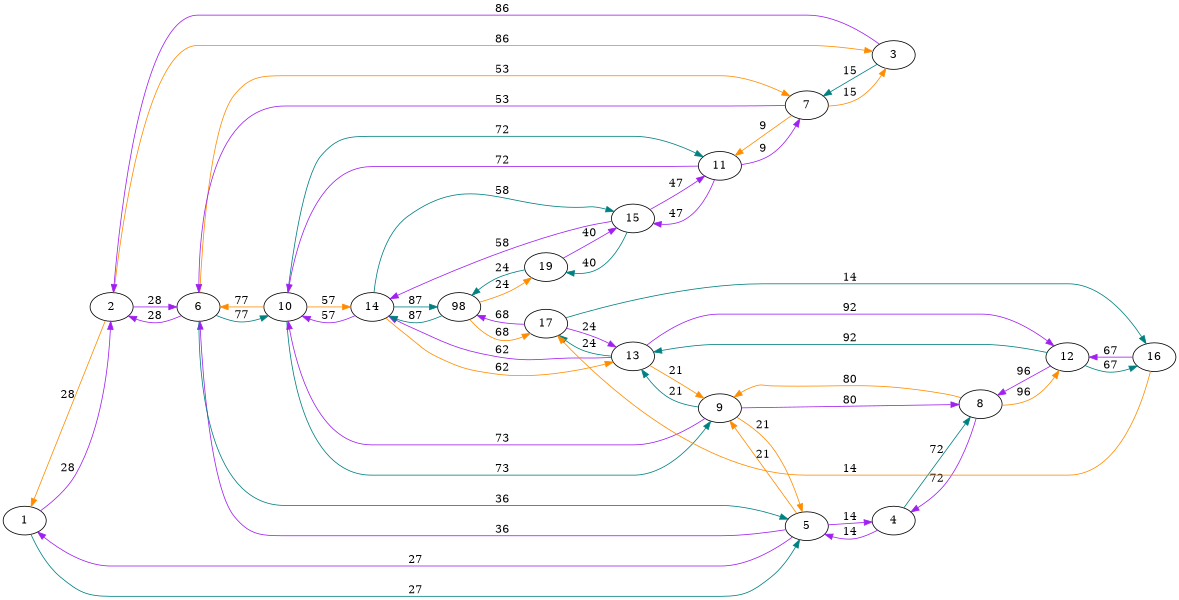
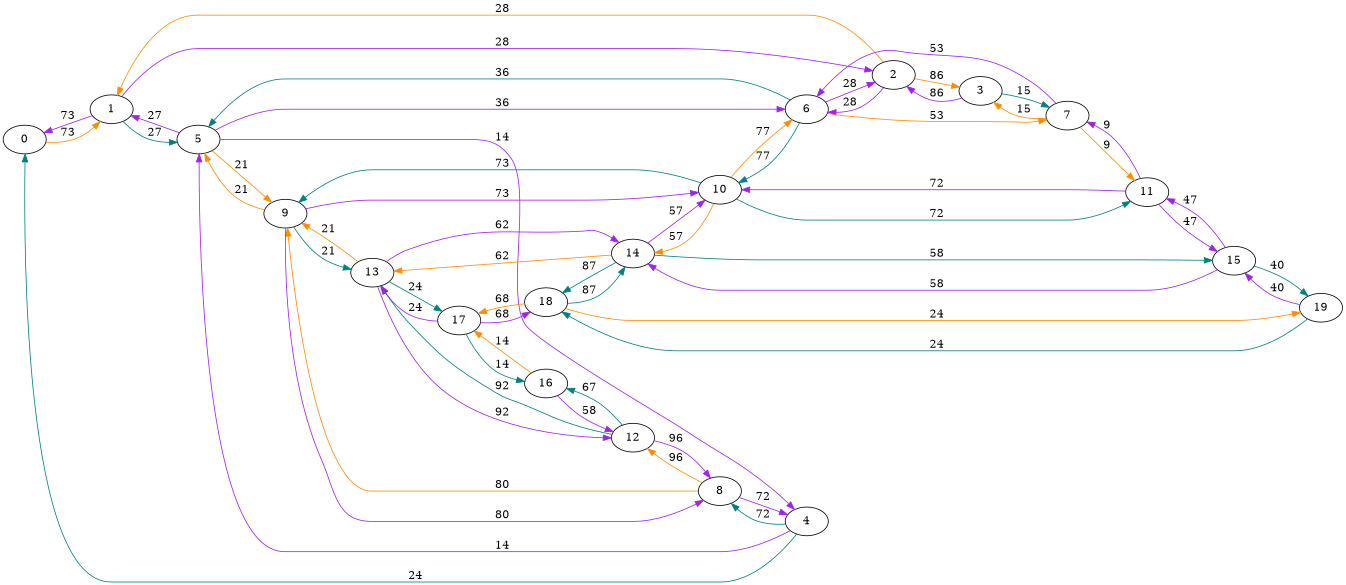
none -> (25, 140)
(459, 307) -> (546, 302)
(1111, 351) -> (590, 411)
